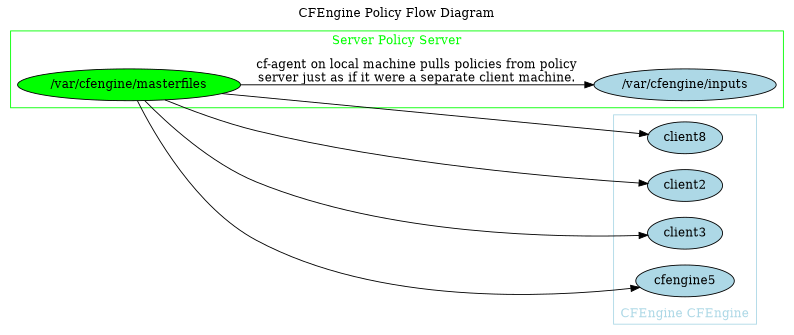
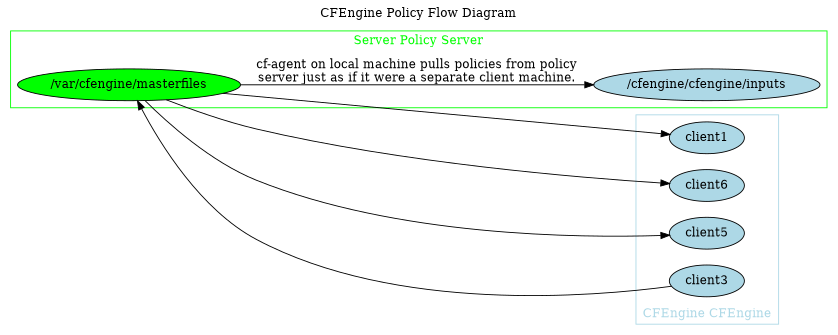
(685, 85) -> (707, 85)
(685, 138) -> (707, 138)
(685, 186) -> (707, 186)
(376, 216) -> (373, 280)
(685, 281) -> (707, 233)
